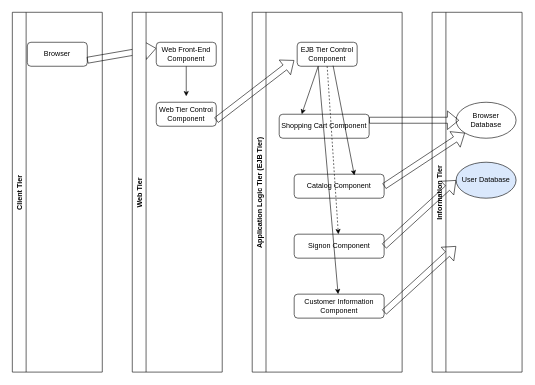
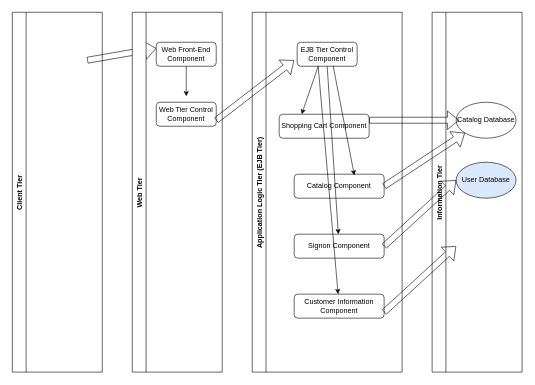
(57, 54) -> none
(486, 120) -> (486, 120)
(333, 147) -> (333, 147)
